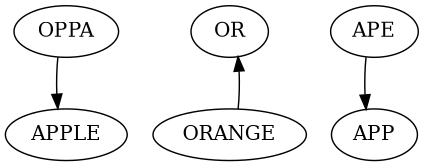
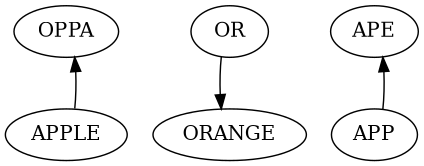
(57, 76) -> (76, 90)
(365, 76) -> (384, 91)
(239, 90) -> (220, 76)
